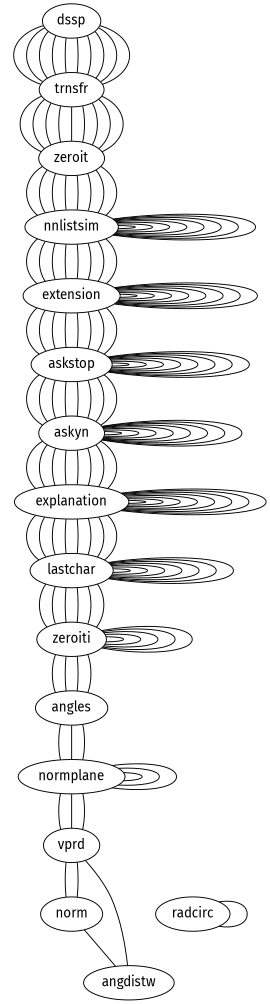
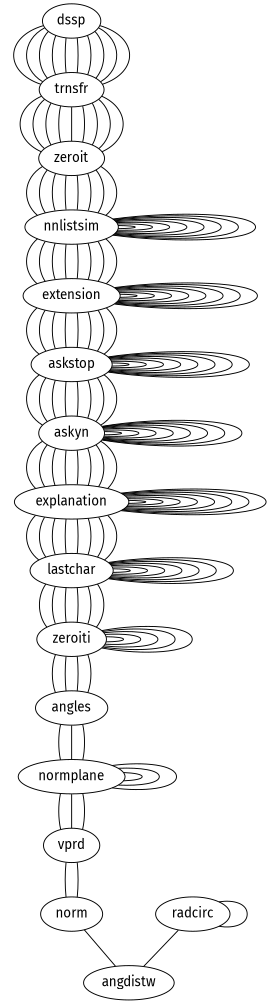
(116, 909) -> (161, 948)
